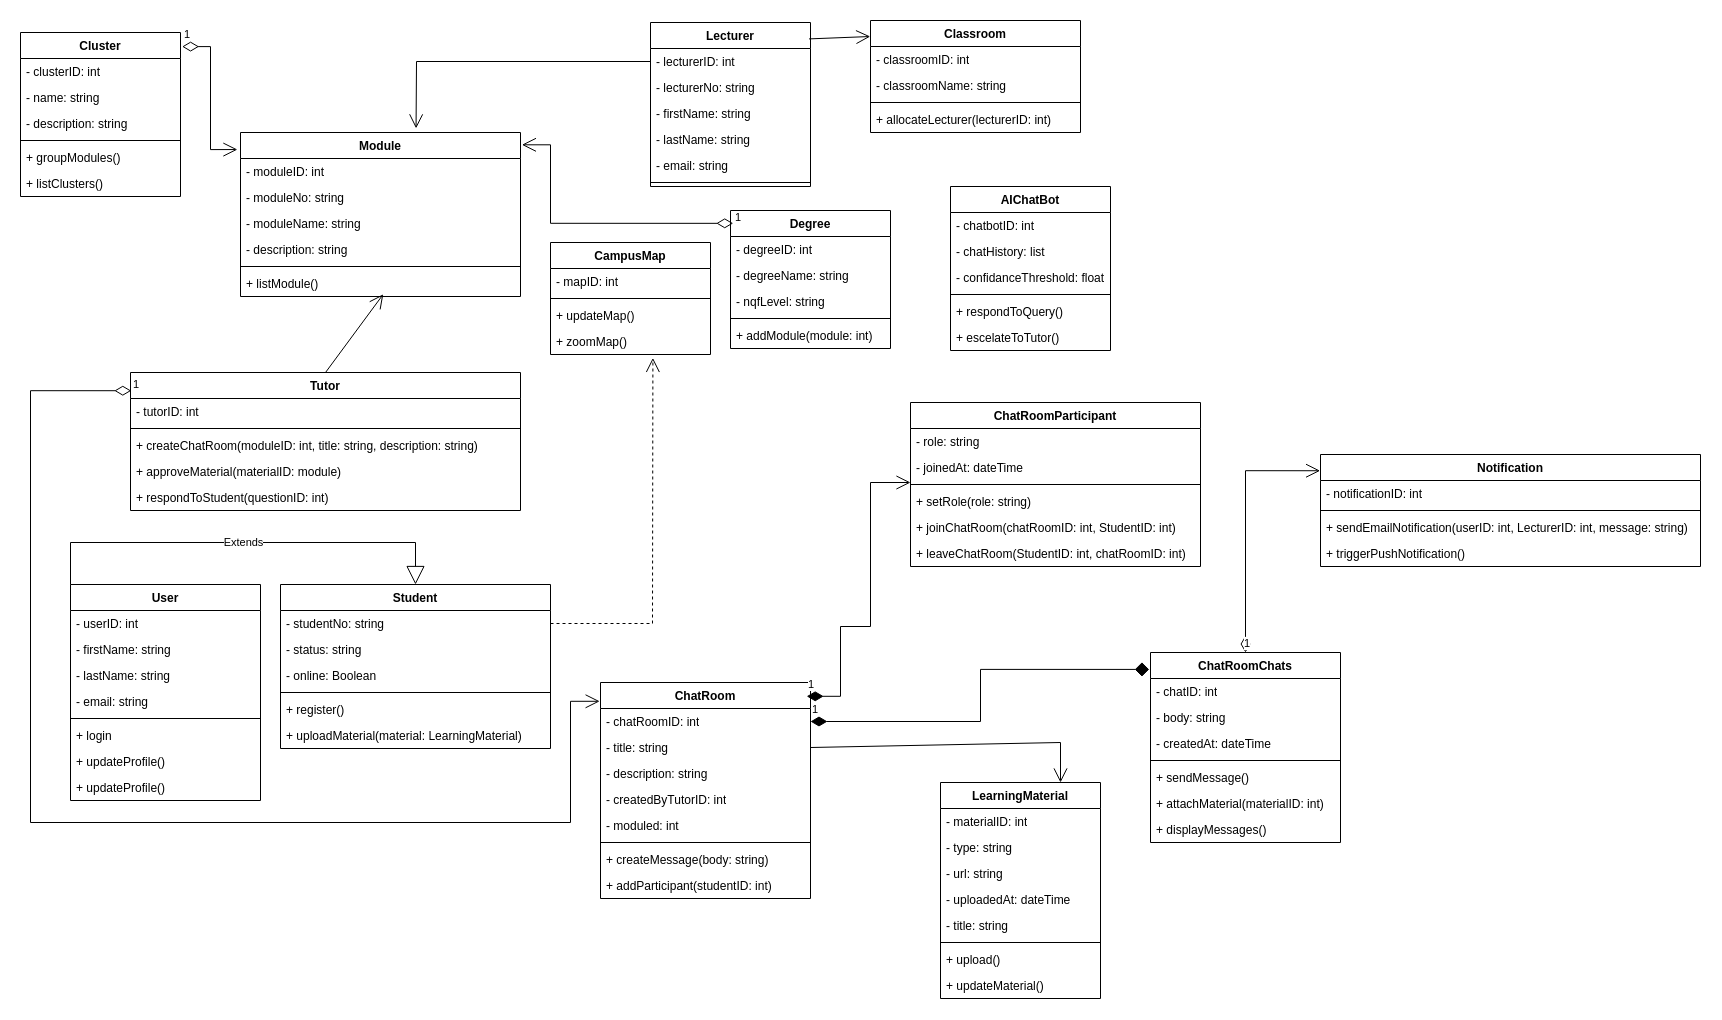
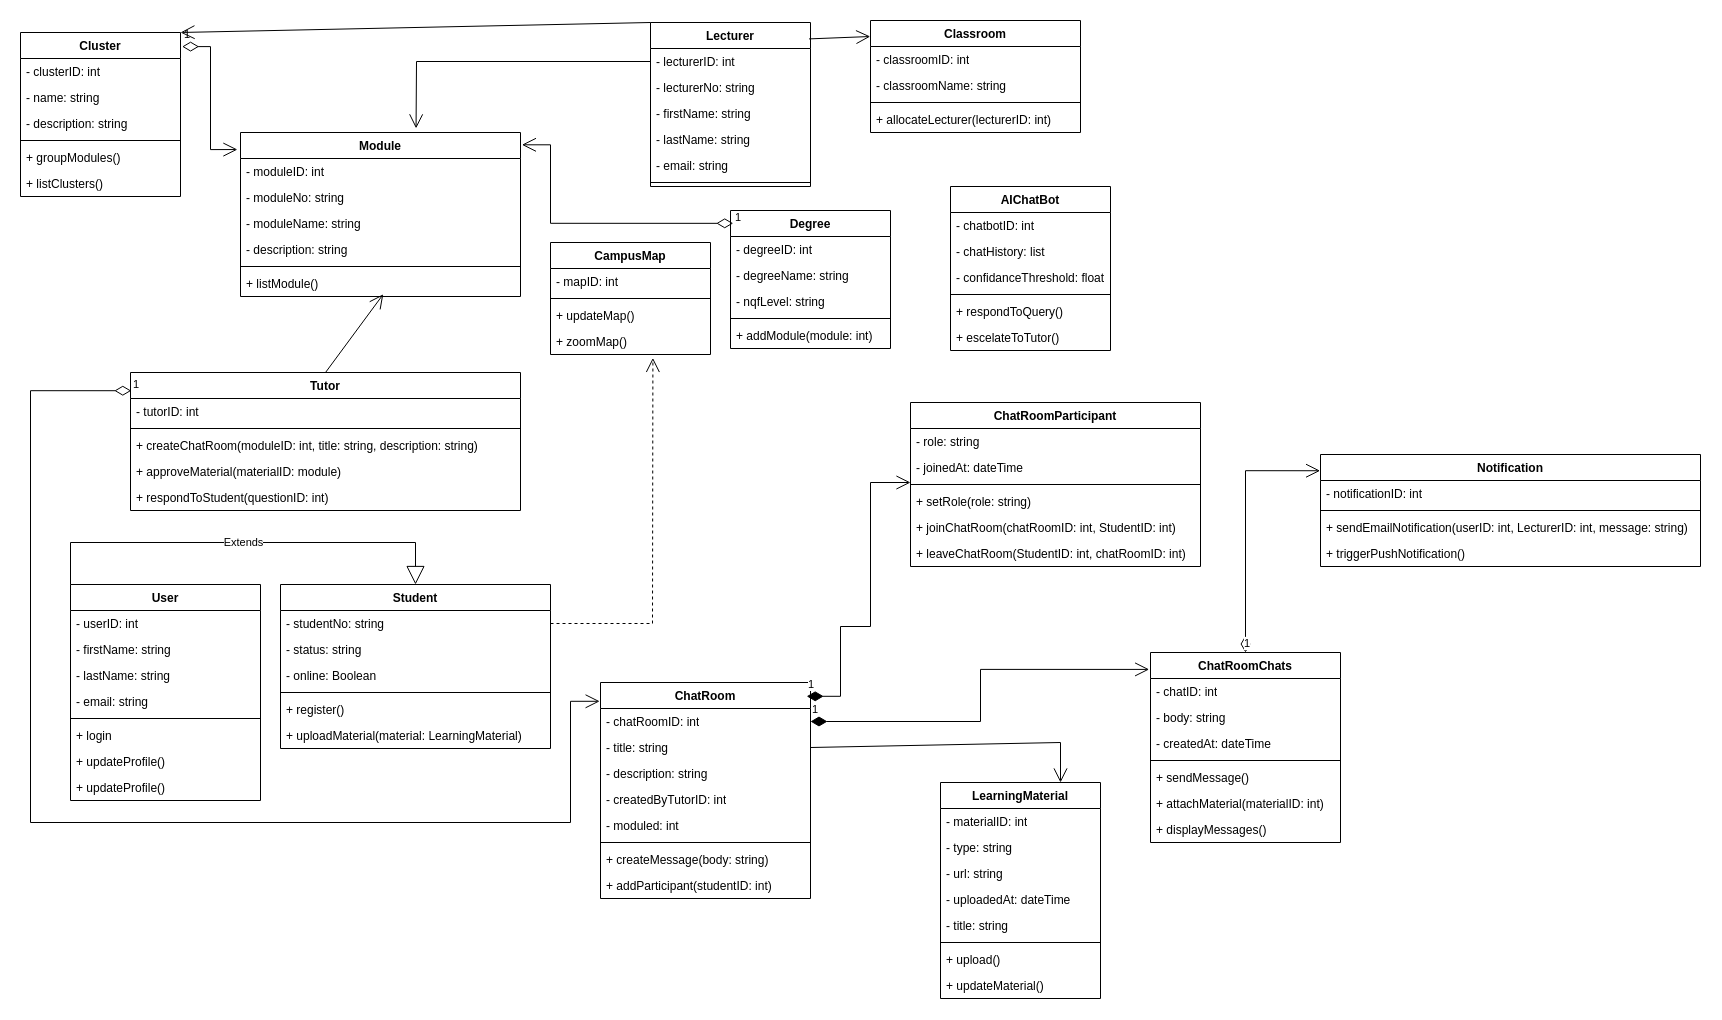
none -> (417, 27)
(1134, 669) -> (1140, 669)
